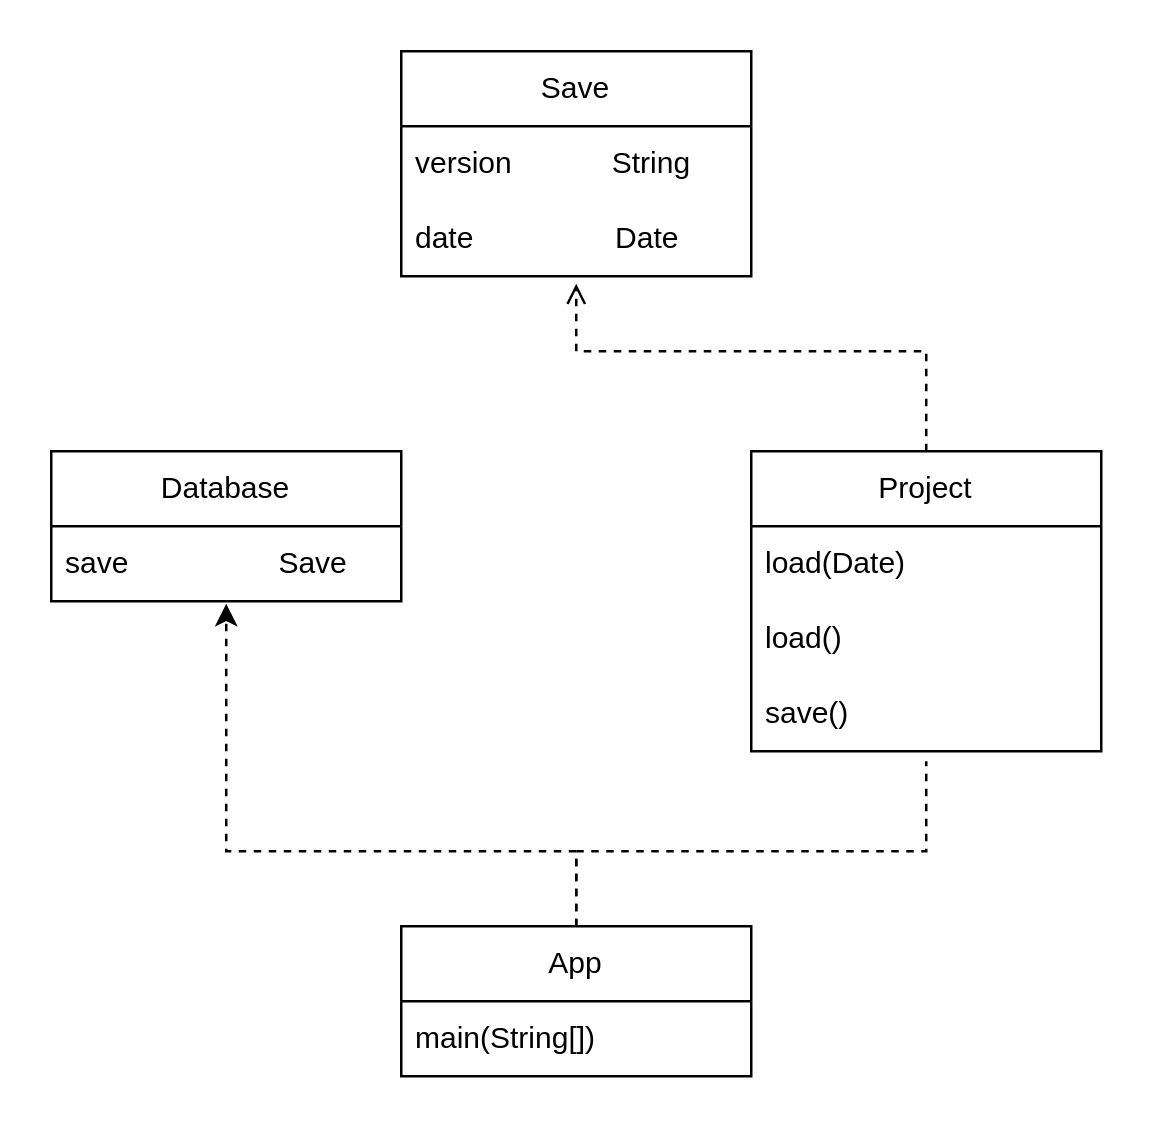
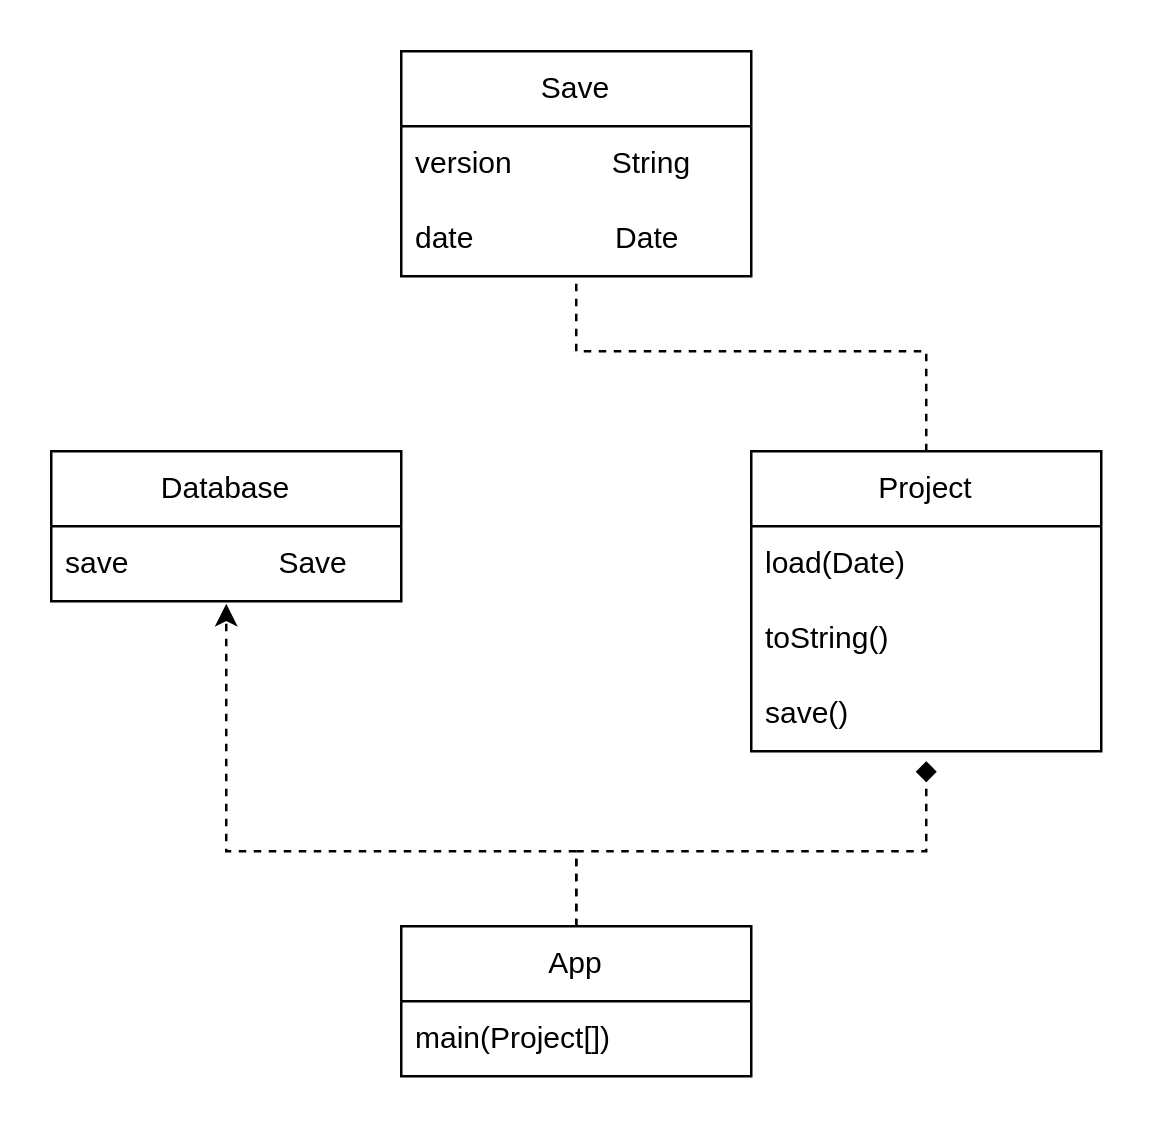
(576, 292) -> (576, 290)
(813, 639) -> (846, 639)
(926, 772) -> (926, 782)
(526, 1039) -> (538, 1039)
